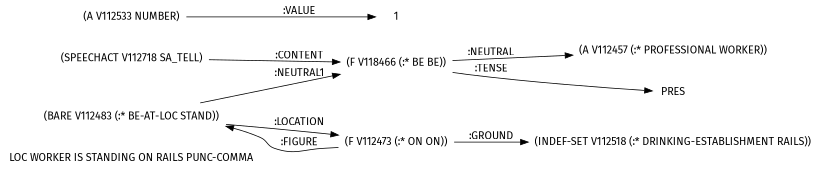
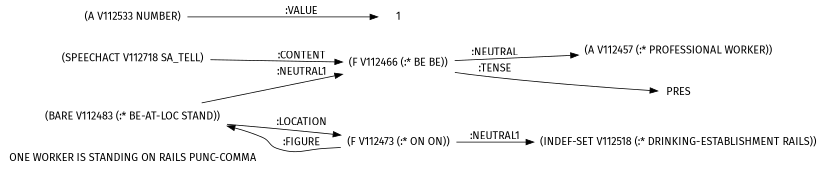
(396, 63) -> (399, 63)
(491, 136) -> (495, 136)
(132, 158) -> (133, 158)
